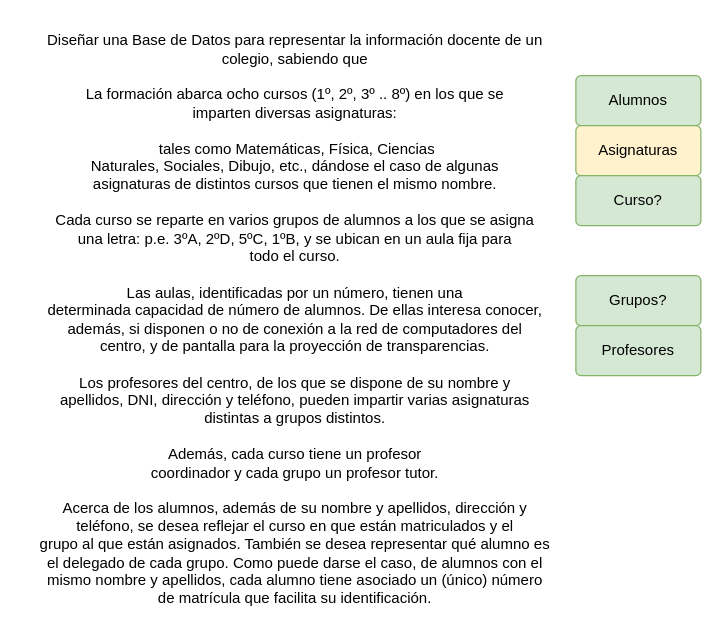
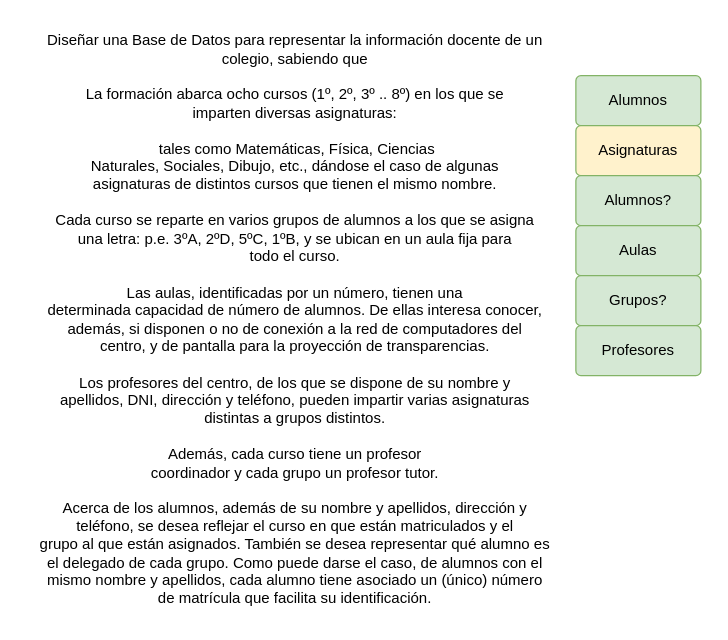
(638, 201) -> (638, 201)
none -> (638, 251)
